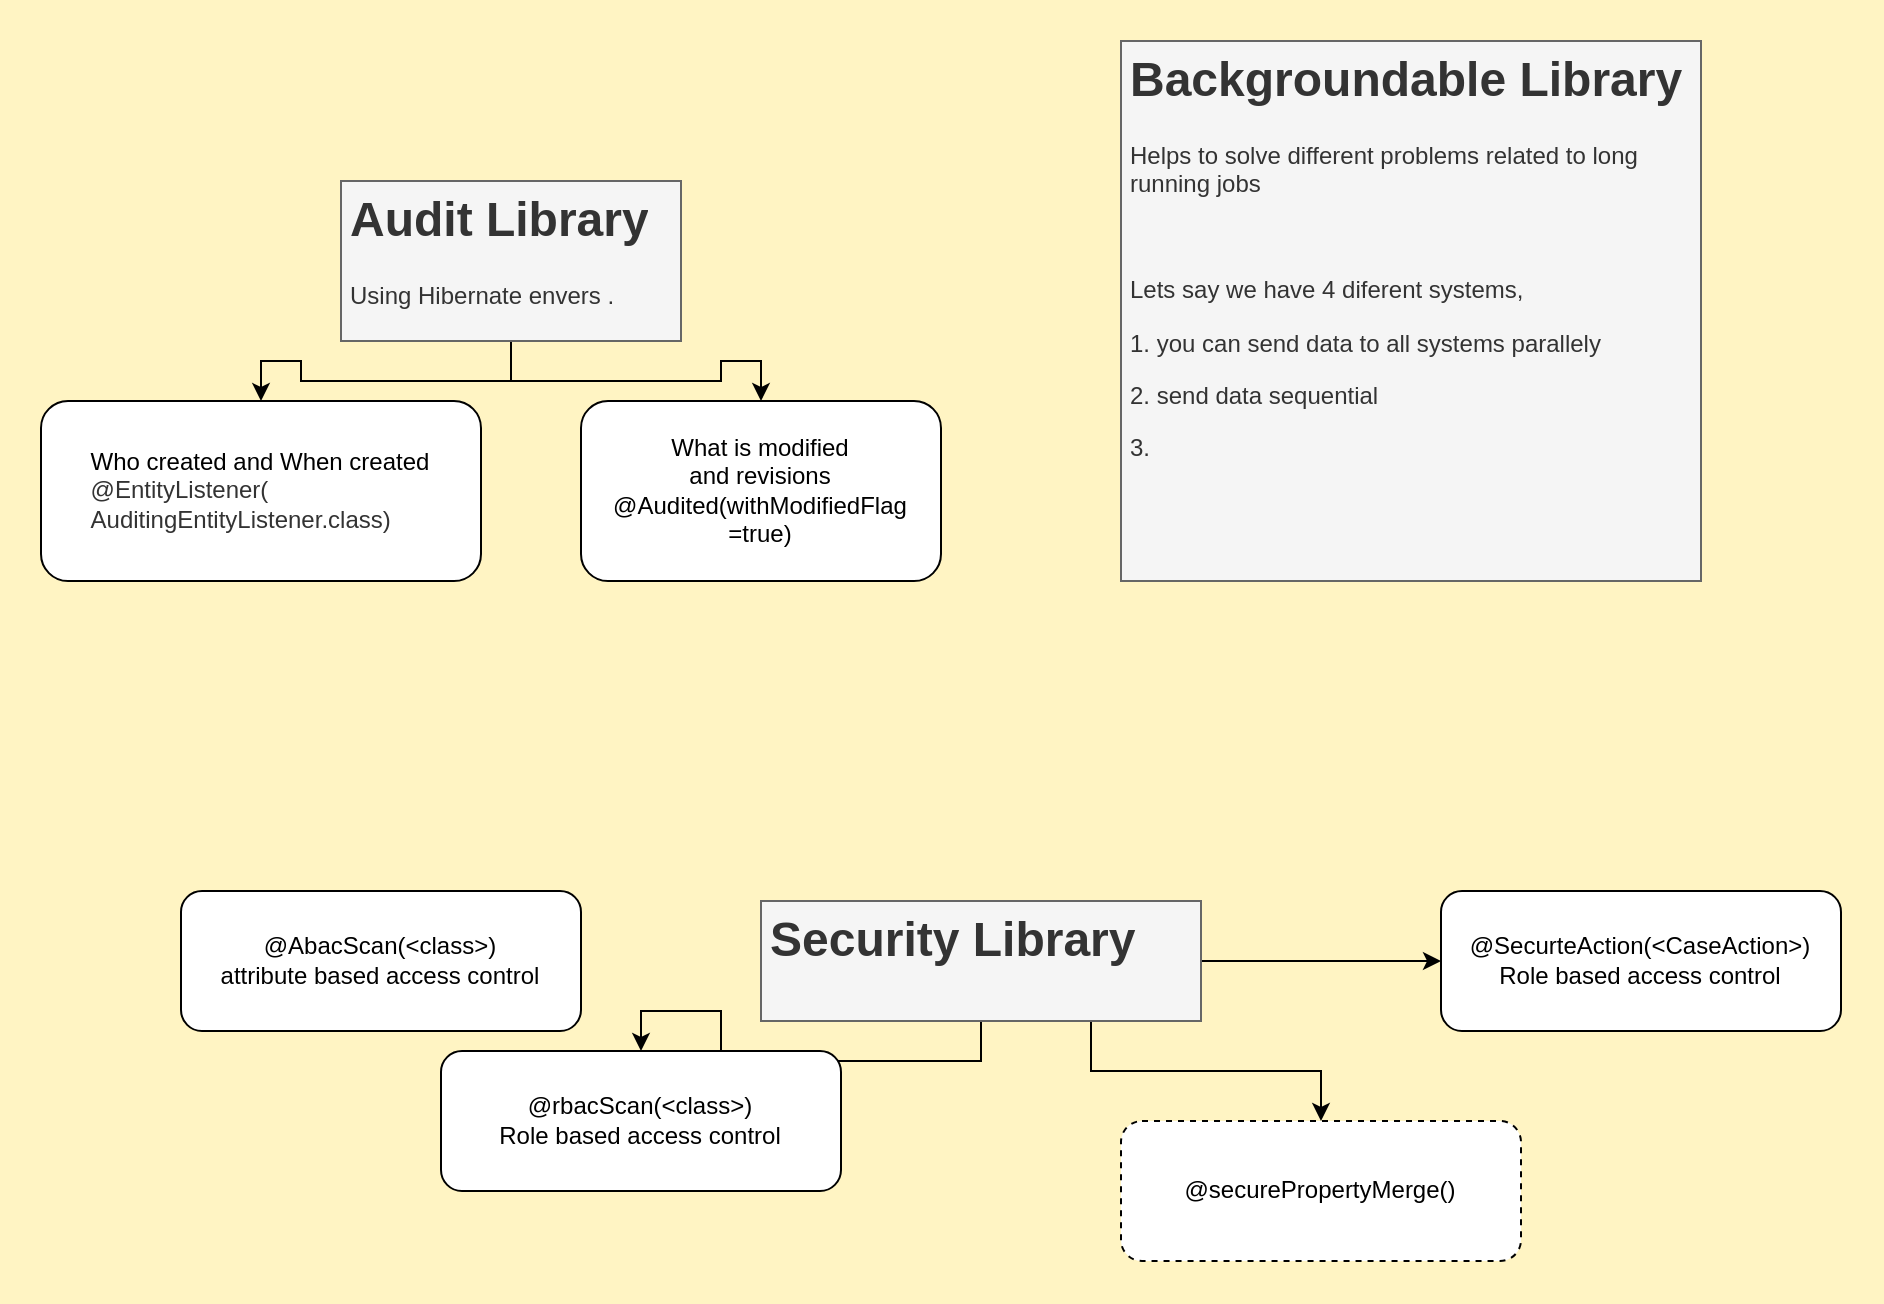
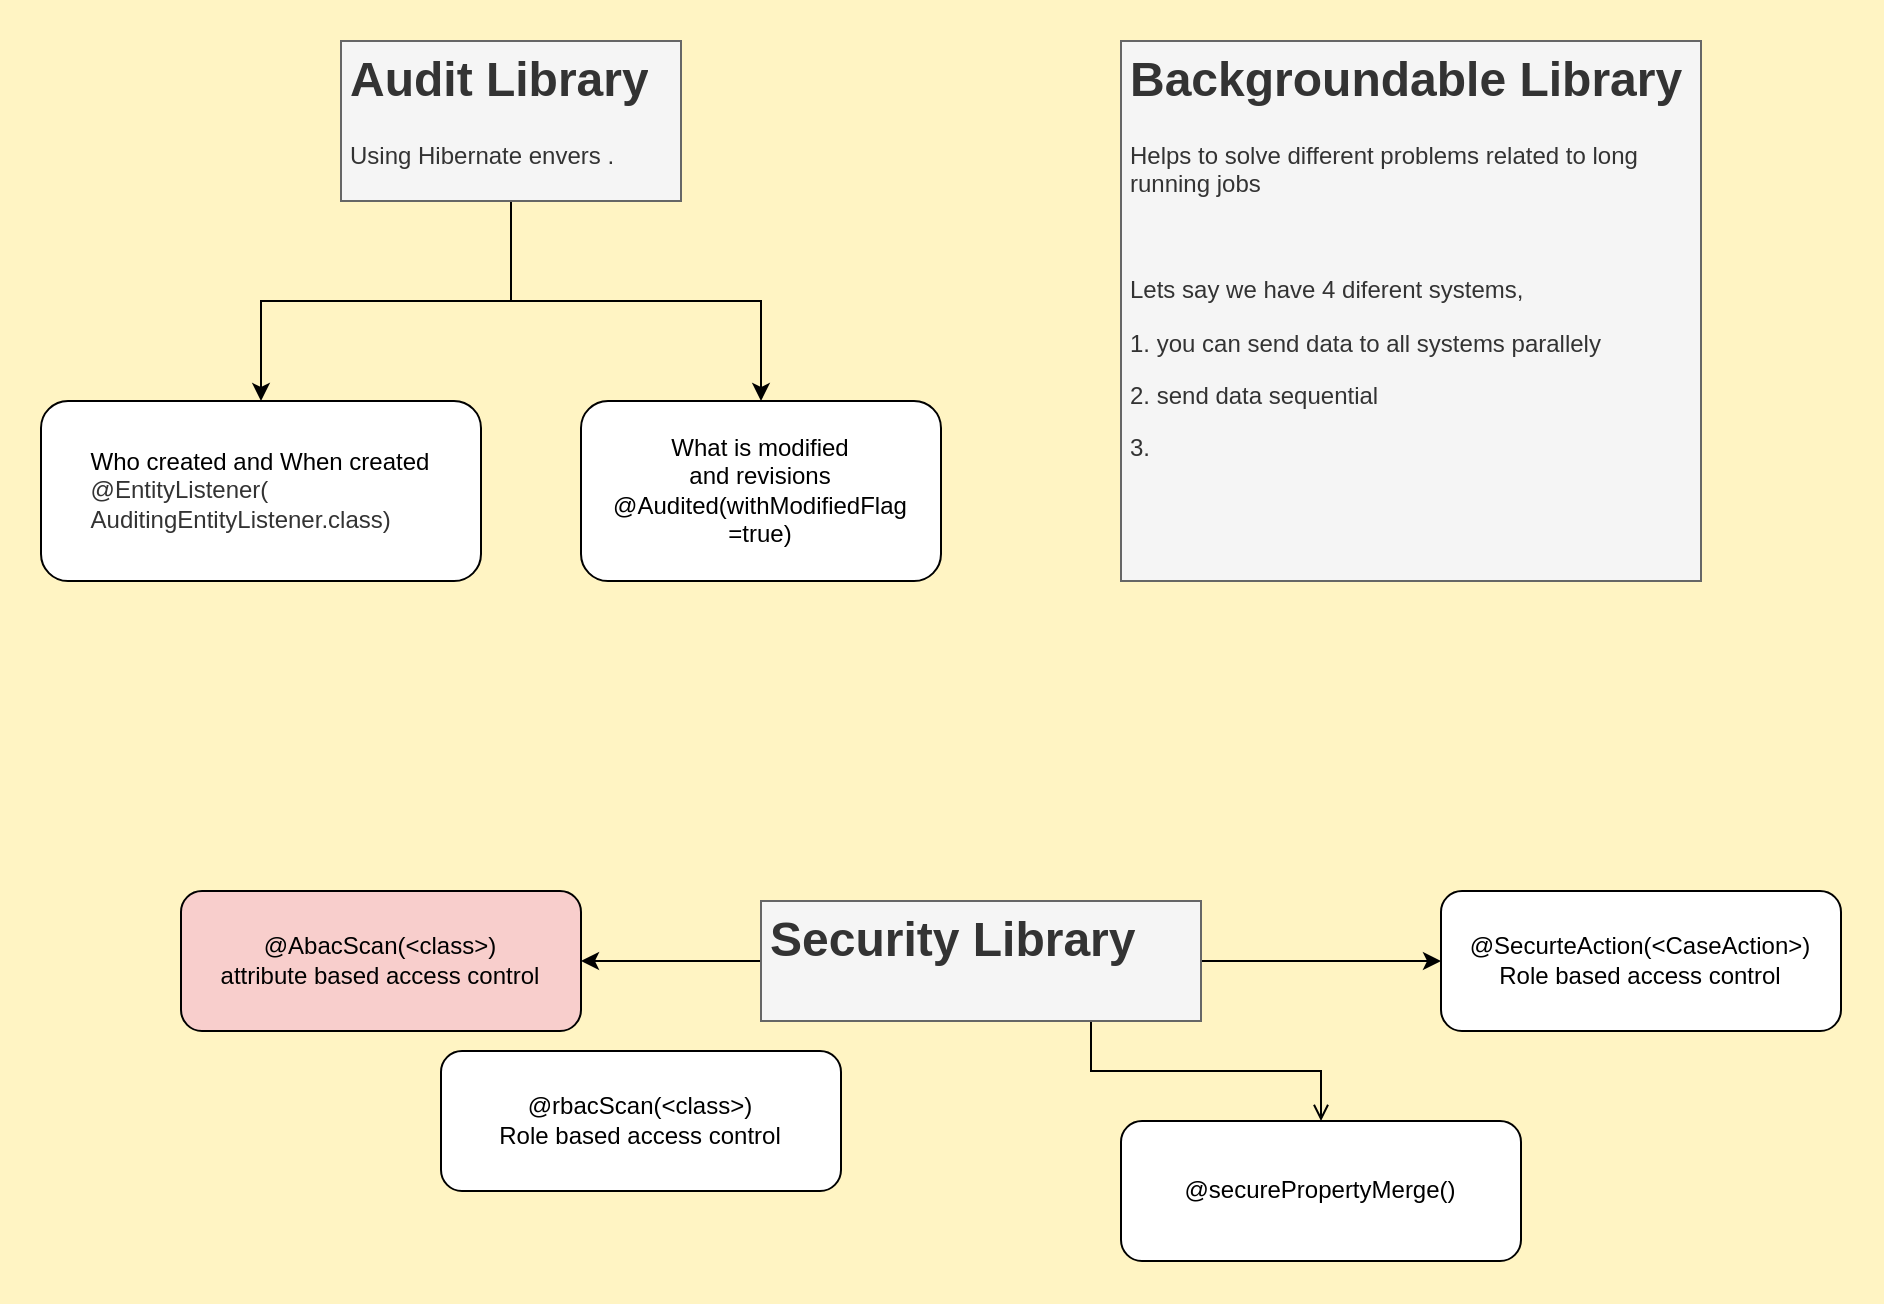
(511, 261) -> (511, 121)
(381, 961) -> (381, 961)
(929, 1061) -> (678, 961)
(1321, 1106) -> (1321, 1109)
(1321, 1191) -> (1321, 1191)
